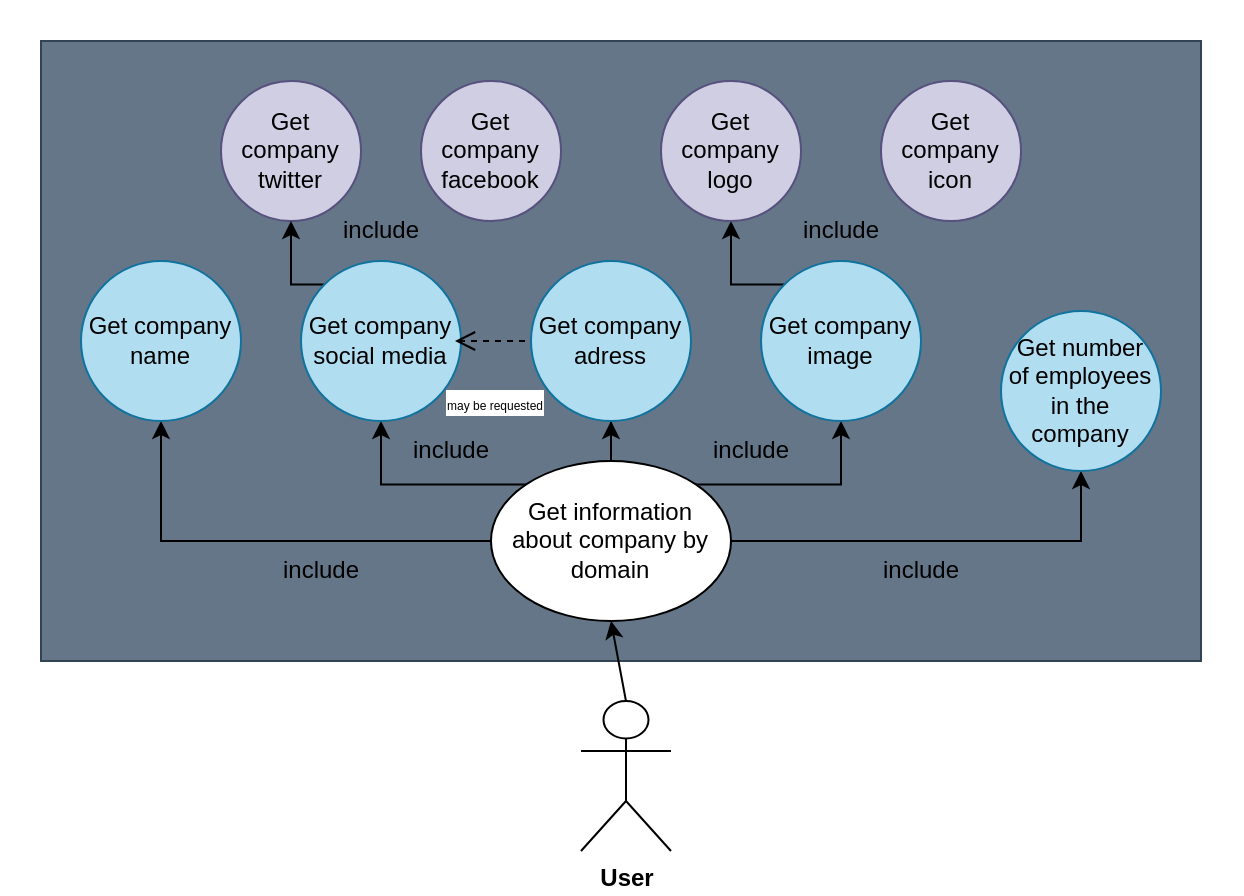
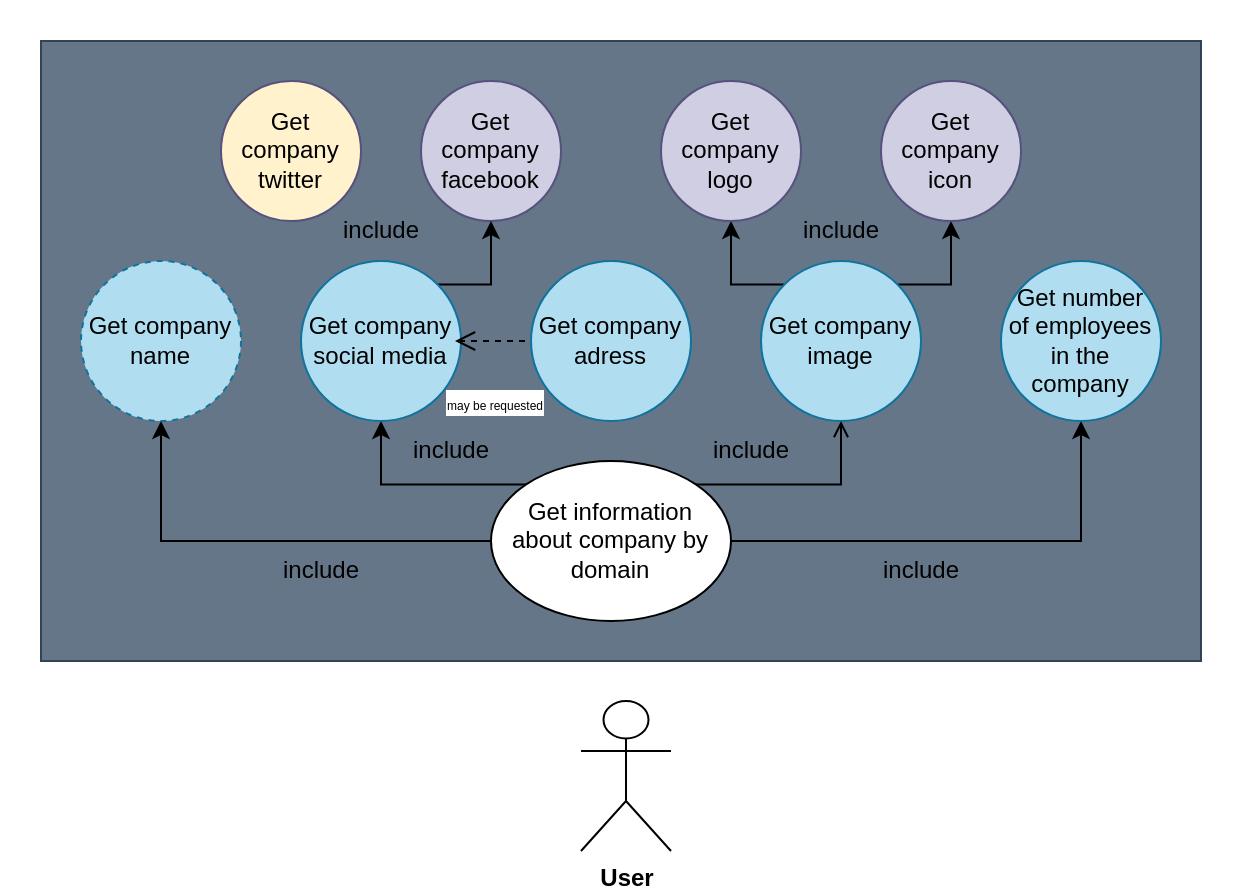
(291, 151) -> (291, 151)
(291, 276) -> none
none -> (489, 284)
none -> (949, 284)
(161, 341) -> (161, 341)
(1081, 391) -> (1081, 341)
(611, 434) -> none
(841, 436) -> (841, 433)
(620, 667) -> none
